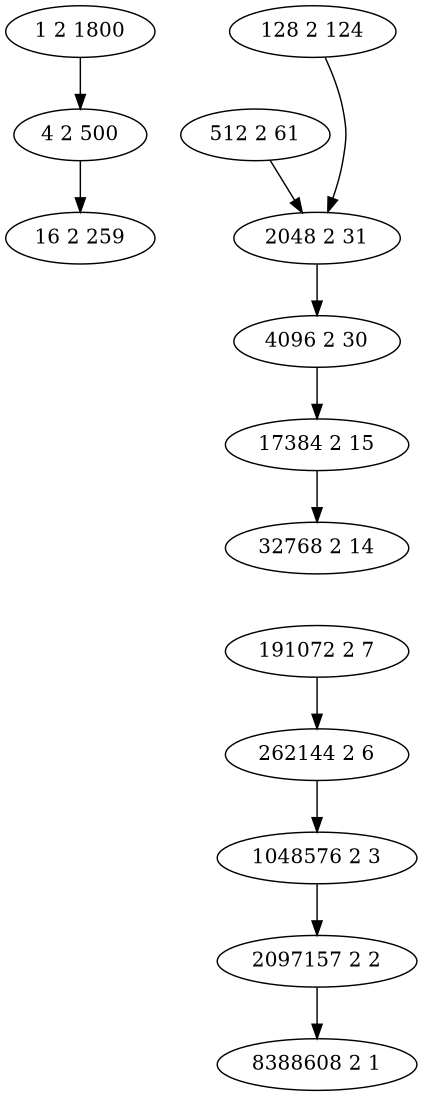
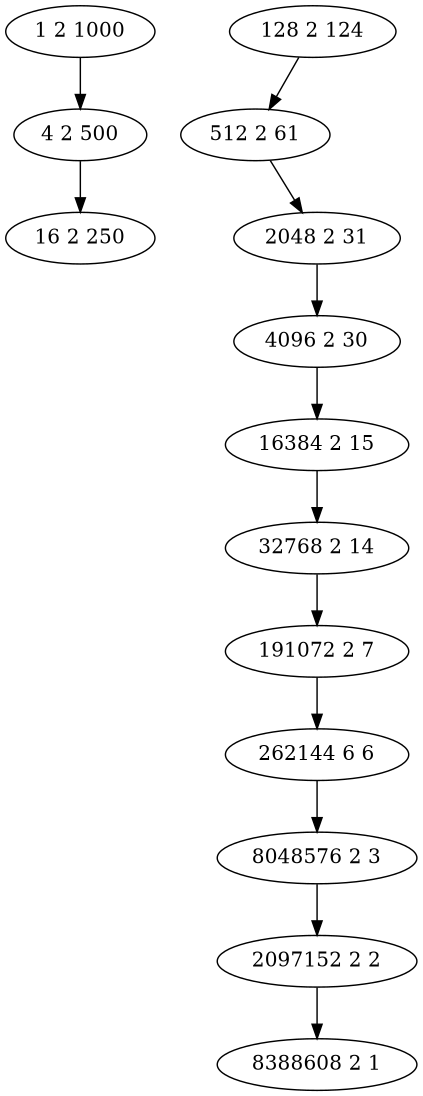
(80, 32) -> (80, 32)
(346, 127) -> (288, 77)
(80, 238) -> (80, 238)
(317, 445) -> (317, 445)
none -> (317, 593)
(317, 755) -> (317, 755)
(317, 858) -> (317, 858)
(317, 961) -> (317, 961)
